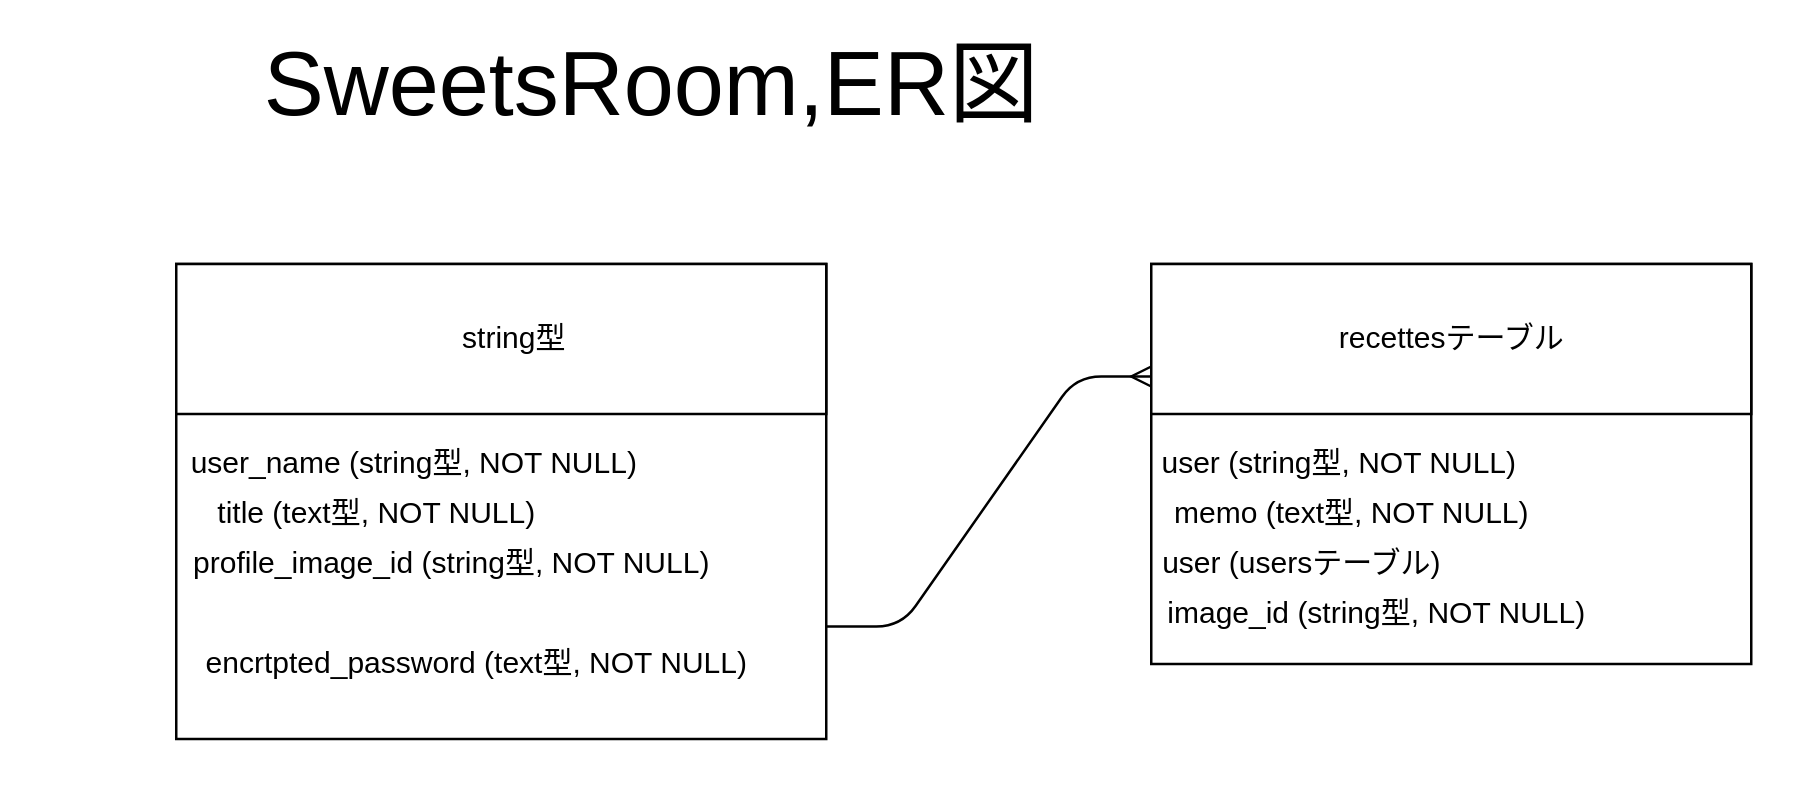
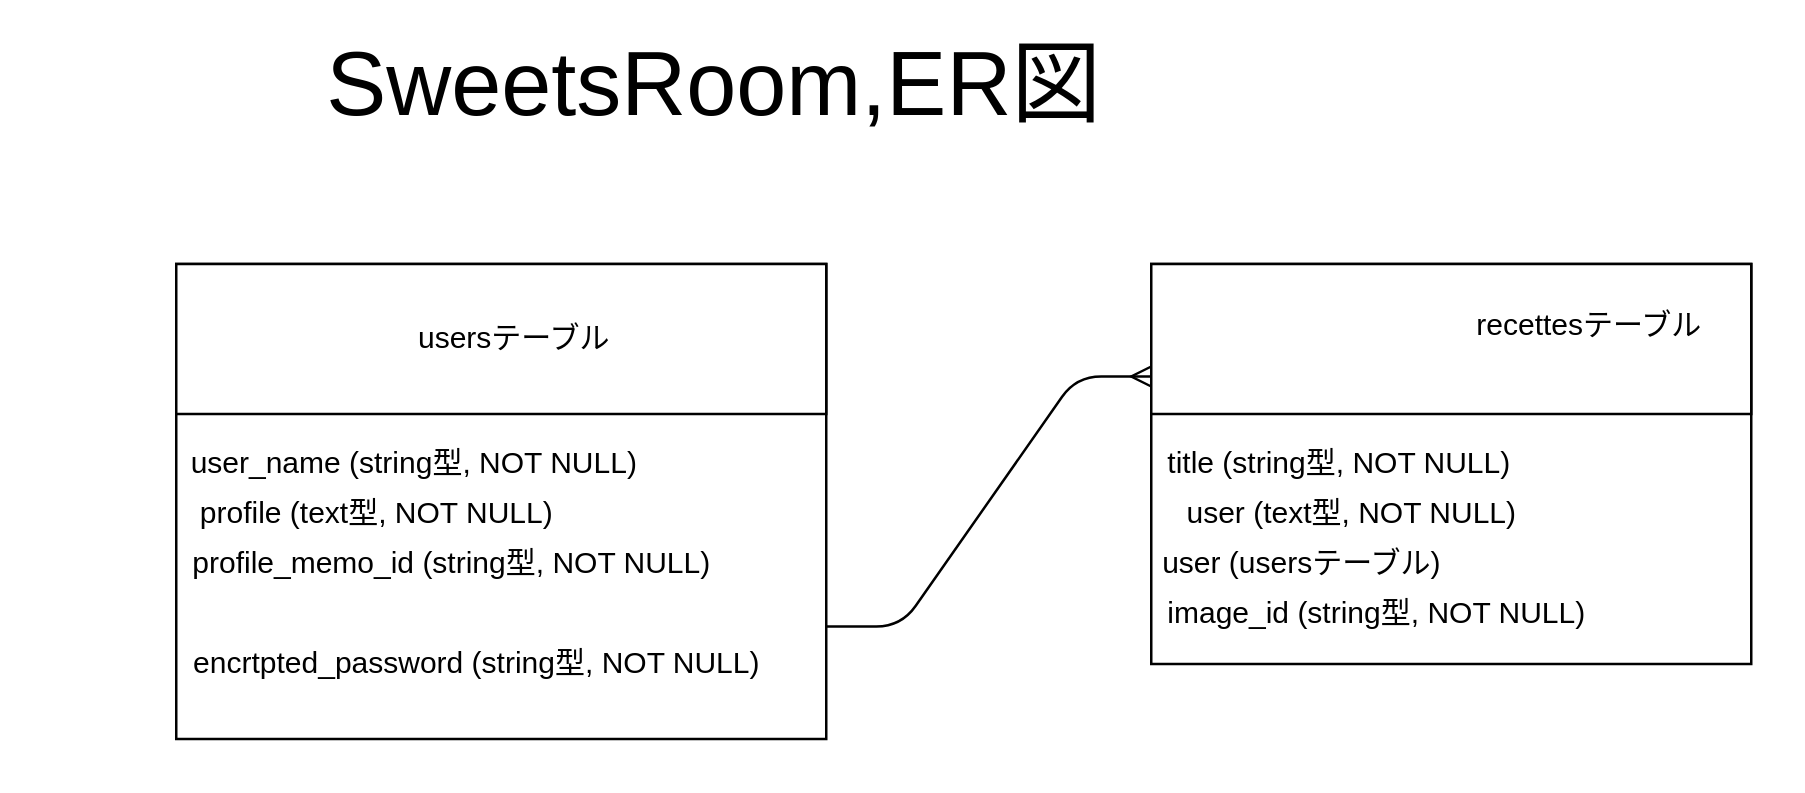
(651, 101) -> (714, 101)
(515, 339) -> (515, 339)
(1451, 339) -> (1589, 326)
(1340, 464) -> (1340, 464)
(378, 514) -> (378, 514)
(1353, 514) -> (1353, 514)
(453, 564) -> (453, 564)
(415, 664) -> (415, 664)
